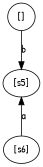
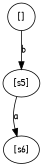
(21, 120) -> (14, 113)
